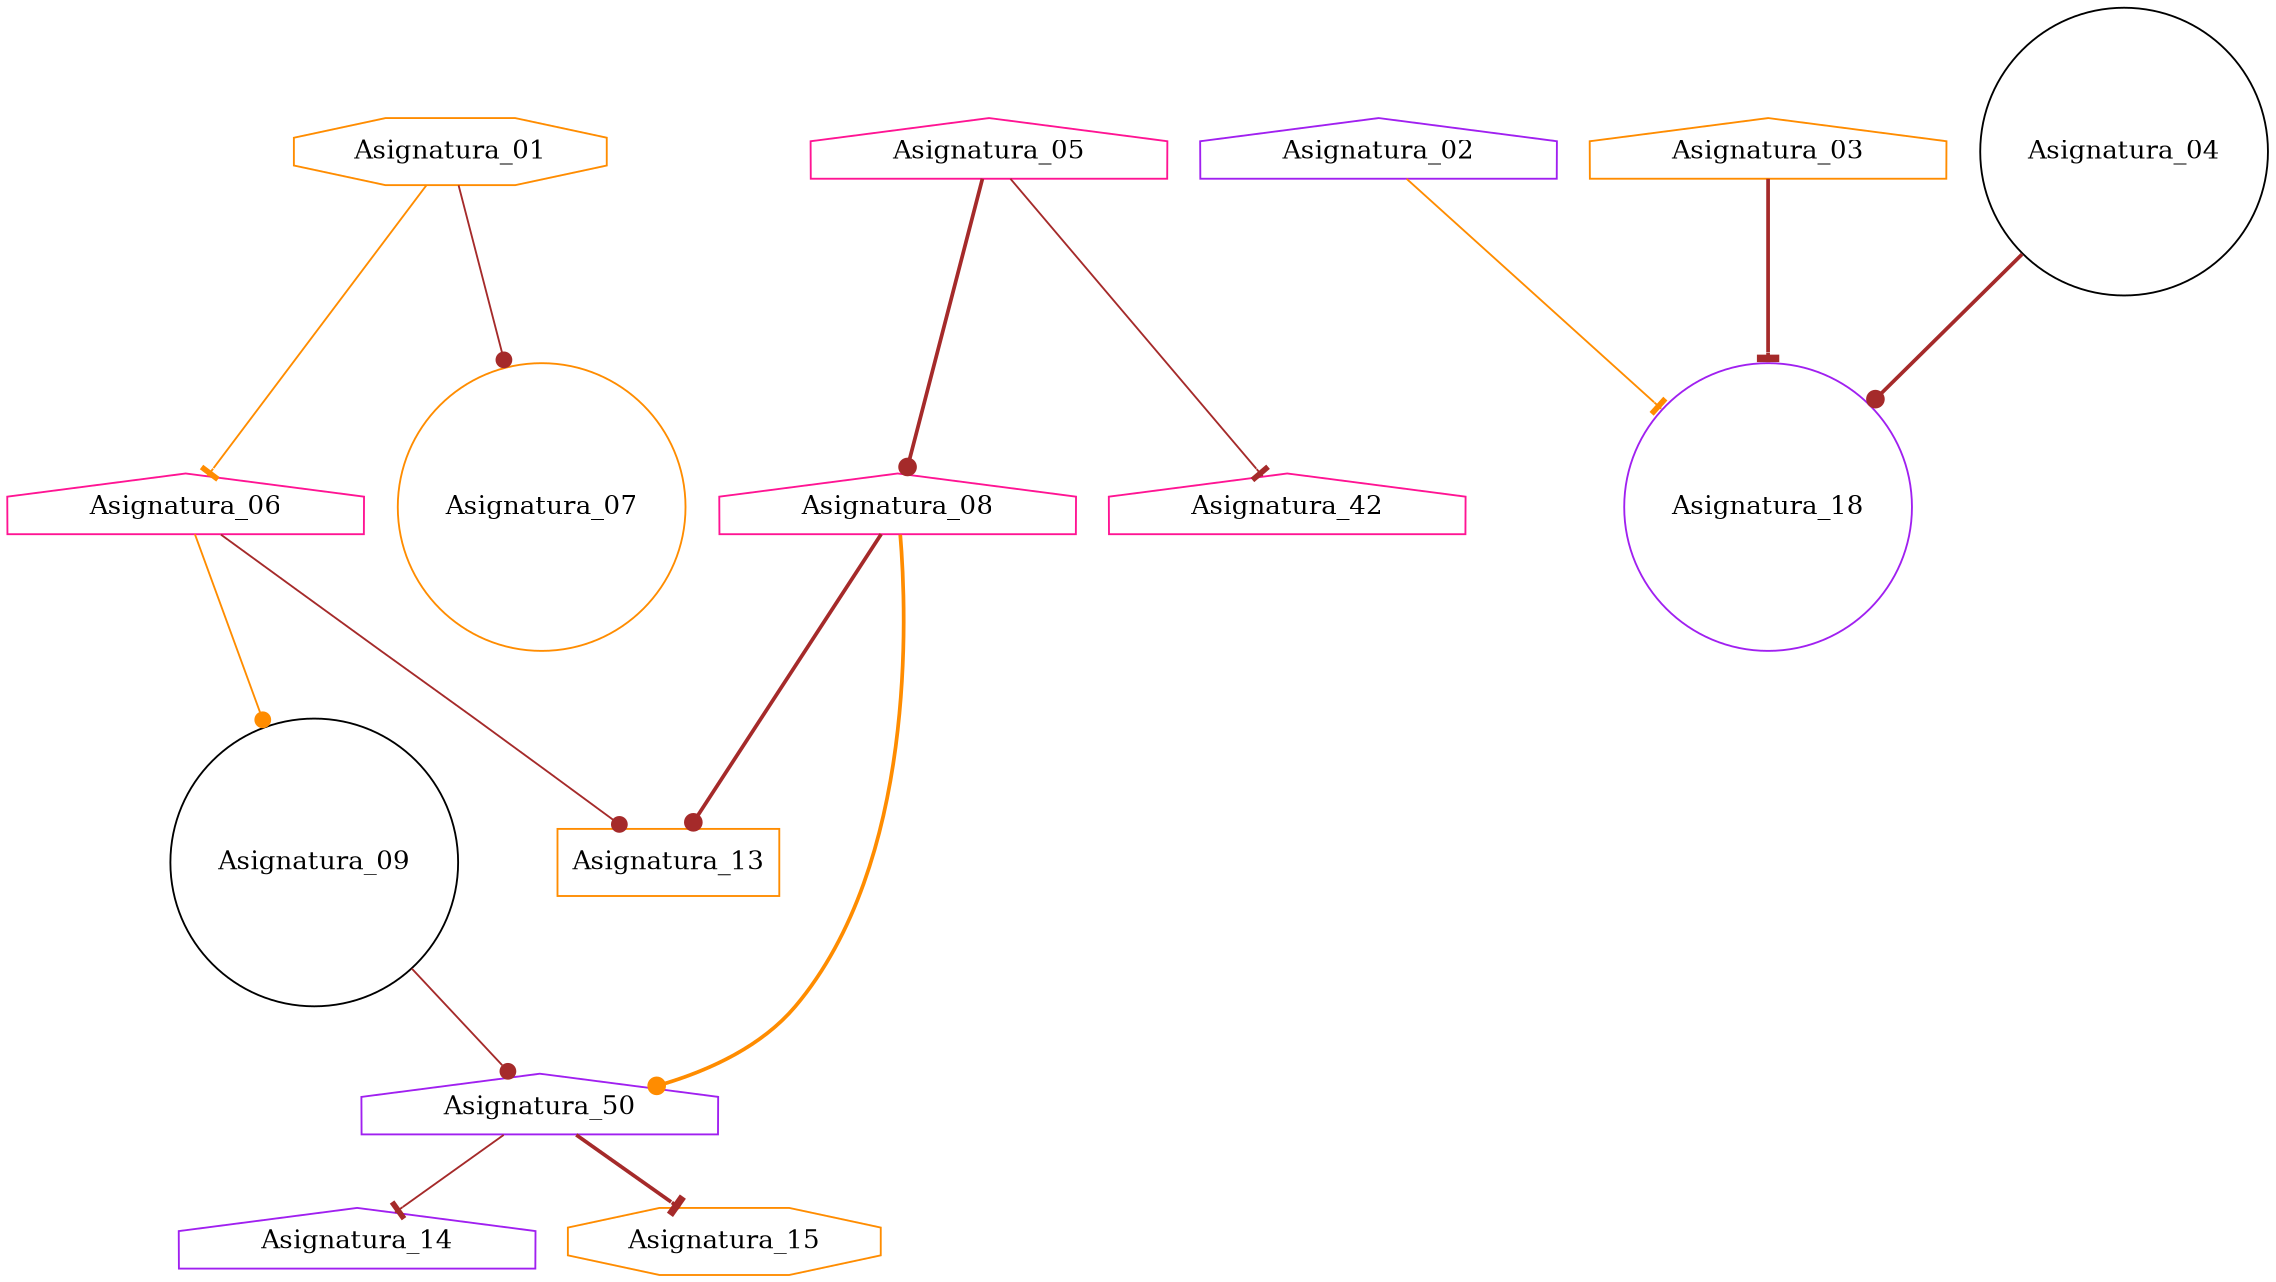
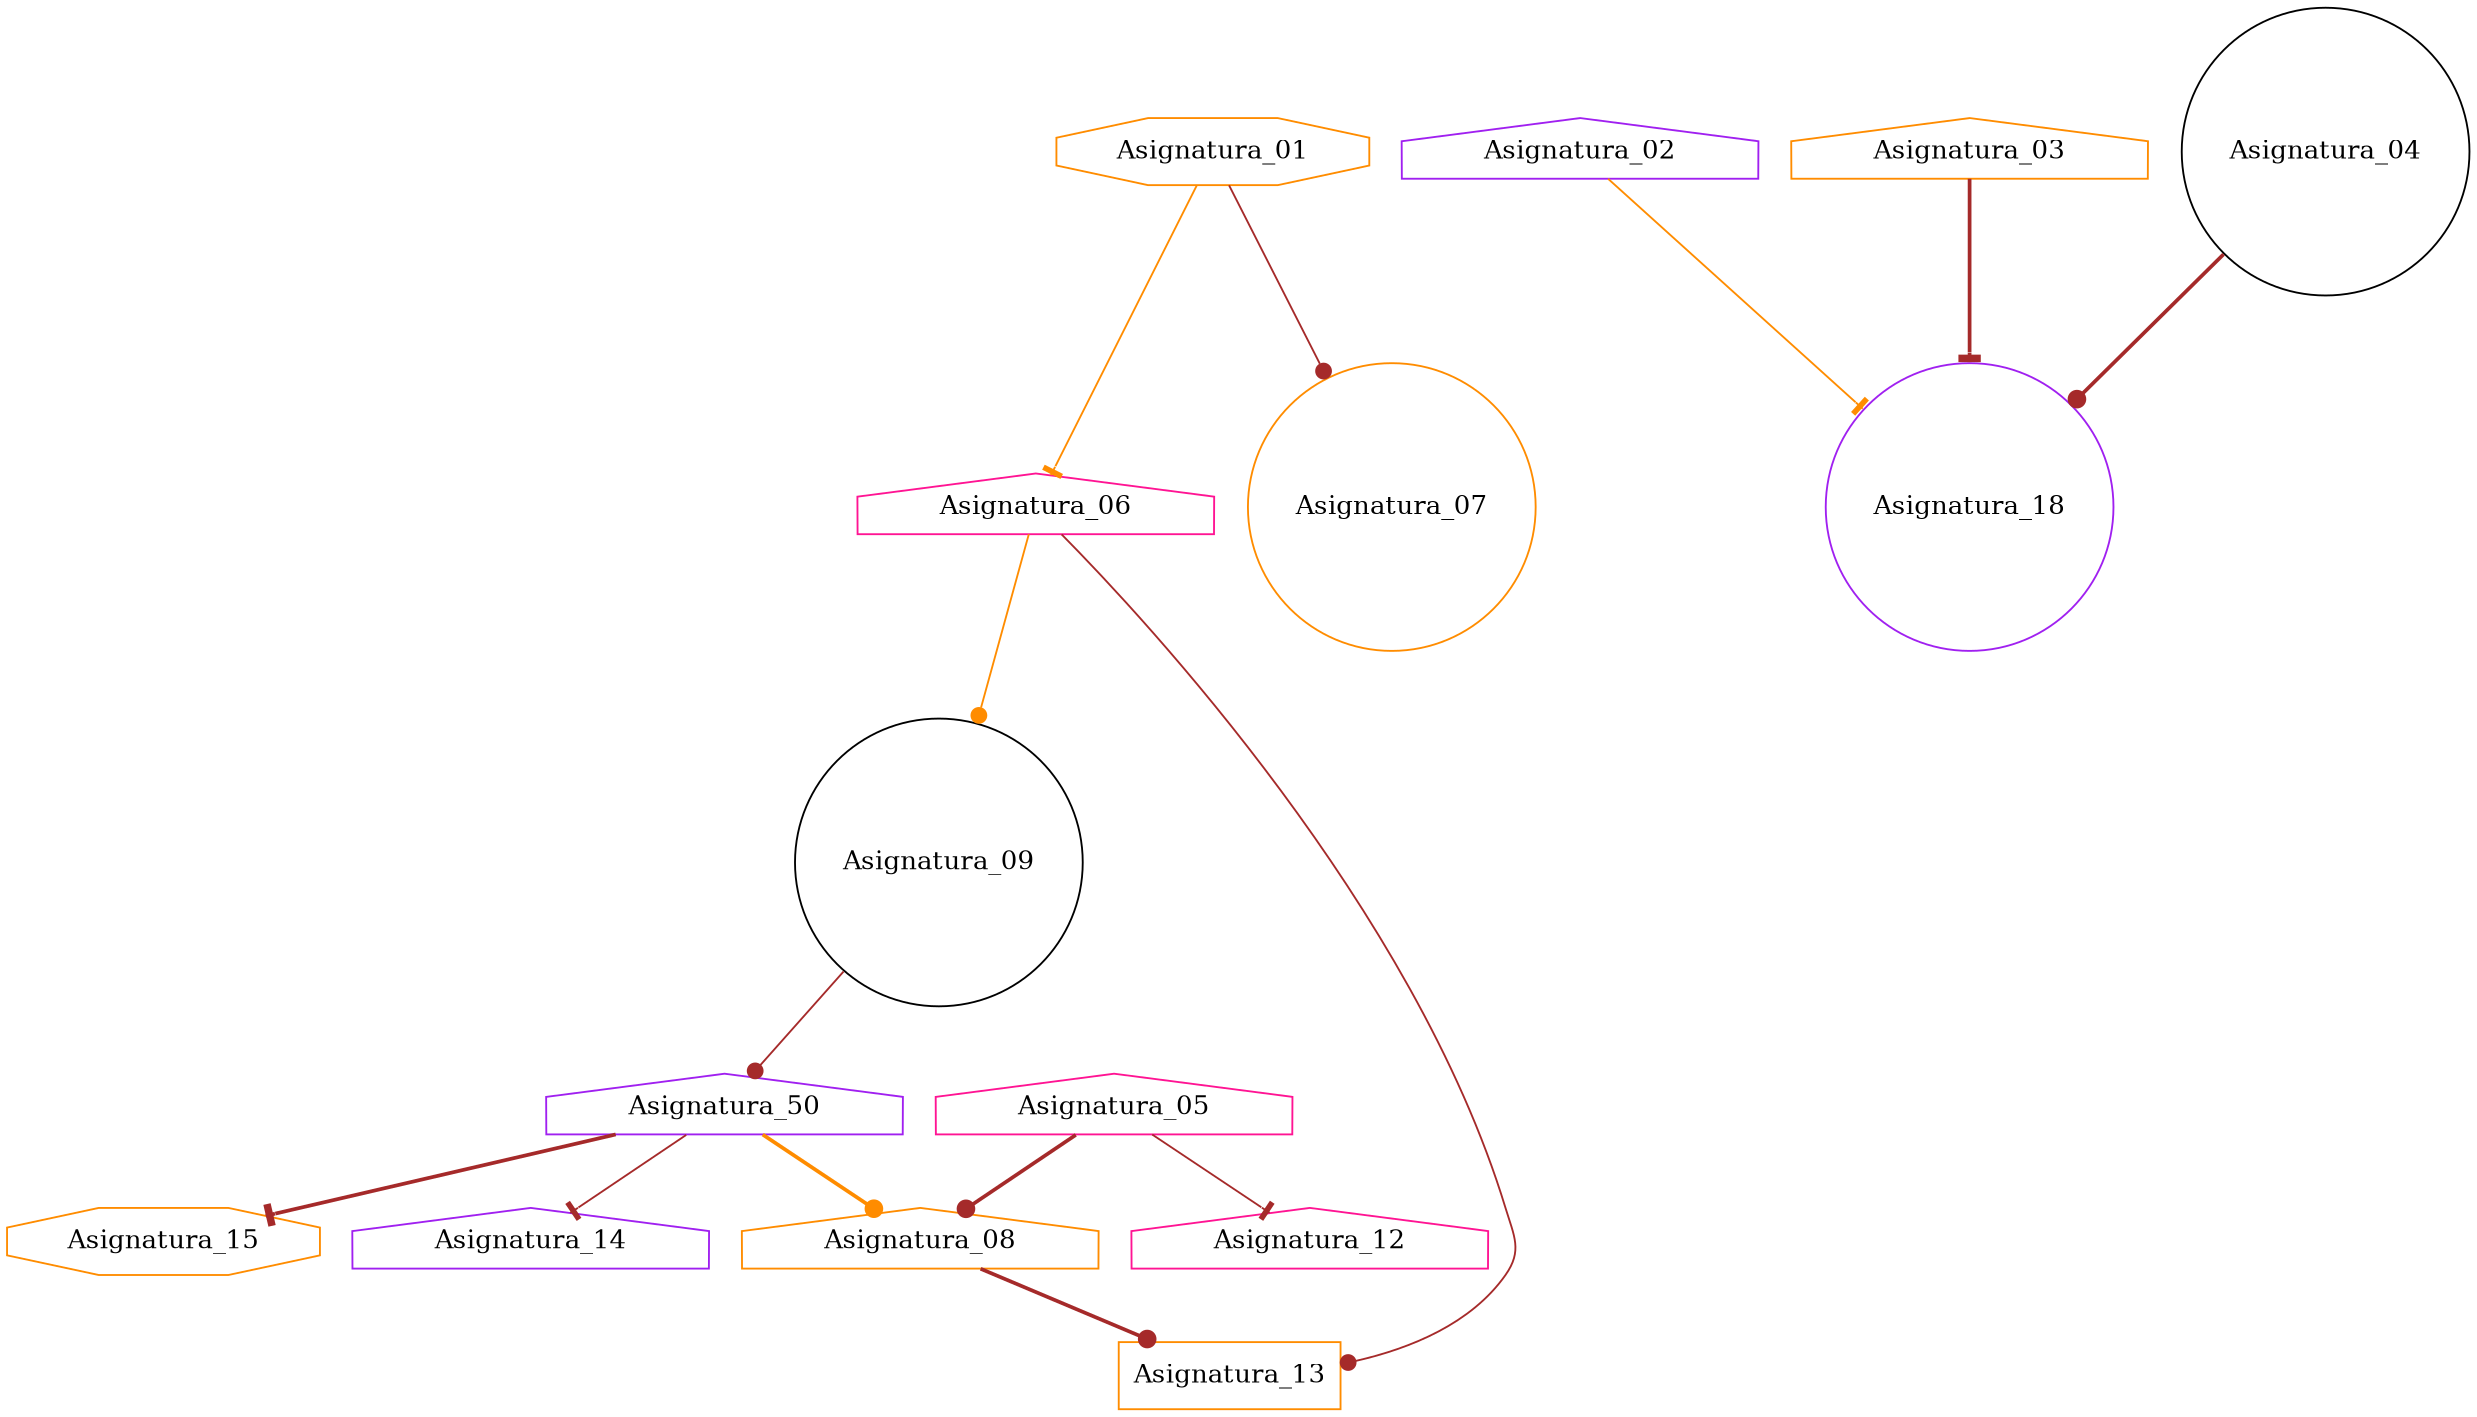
(898, 507) -> (920, 1241)
(1287, 507) -> (1310, 1241)
(872, 856) -> (815, 1170)
